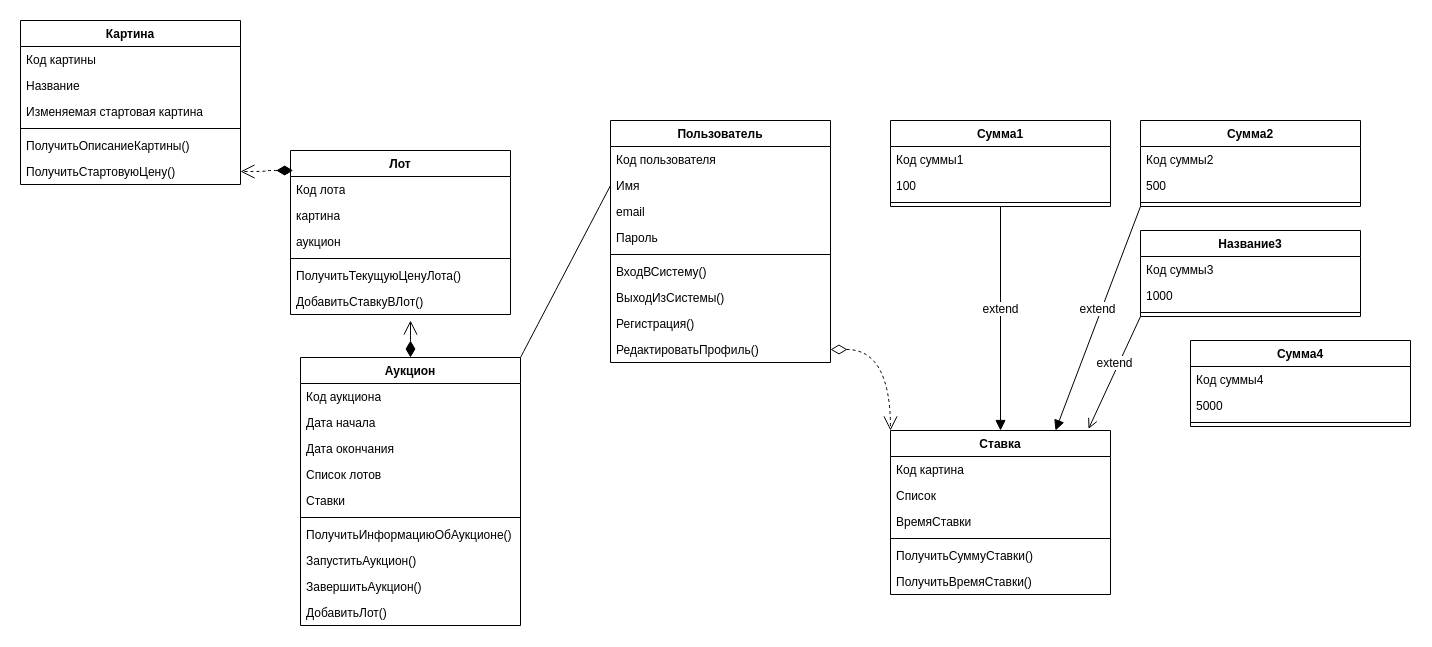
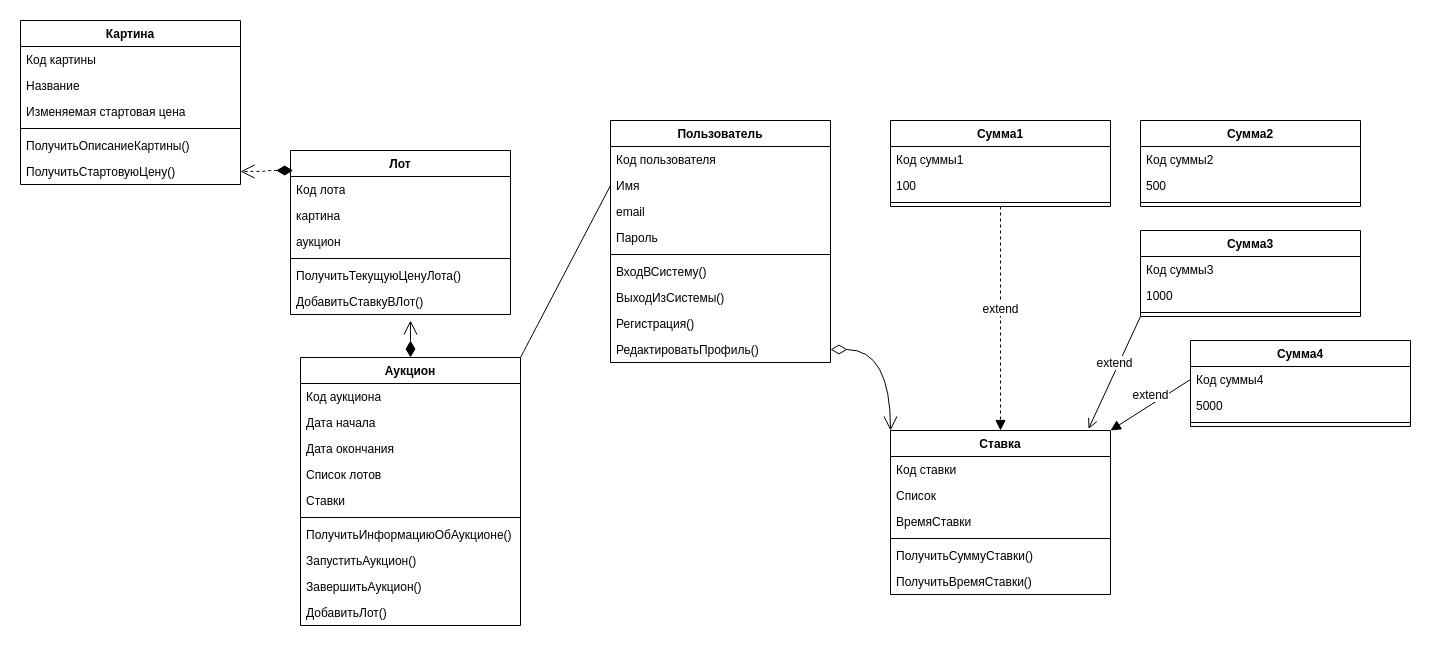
(117, 113) -> (107, 113)
(1251, 245) -> (1251, 245)
(1100, 314) -> none
(1001, 366) -> (1001, 366)
(884, 380) -> (884, 380)
none -> (1154, 403)
(932, 471) -> (929, 471)
